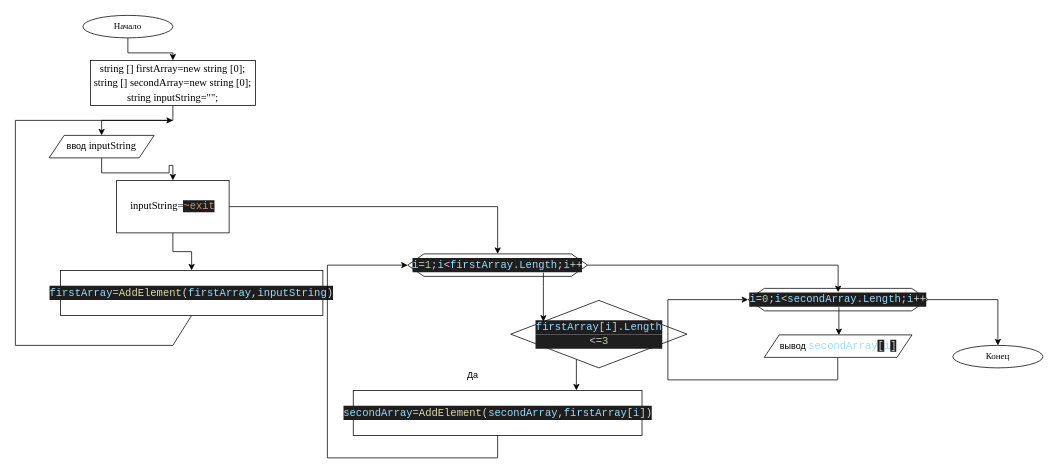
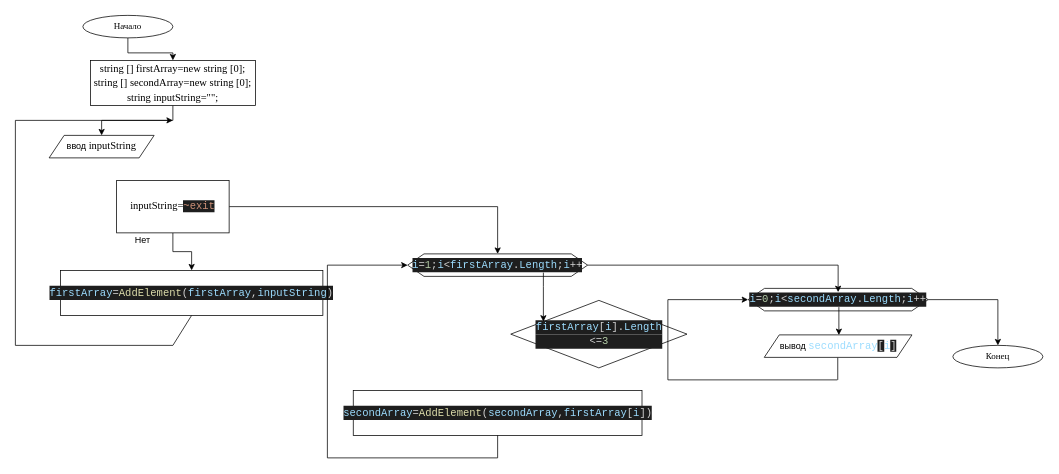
(170, 165) -> none
none -> (143, 240)
(576, 372) -> none
(473, 375) -> none
